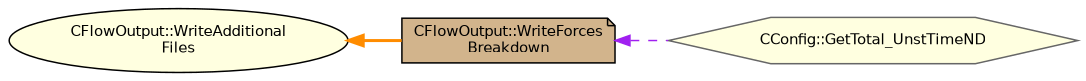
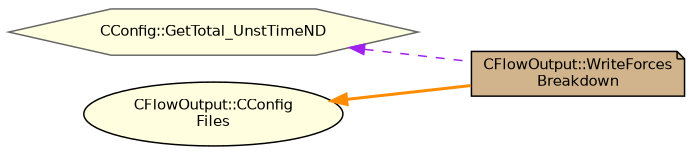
(179, 41) -> (213, 114)
(649, 41) -> (418, 55)
